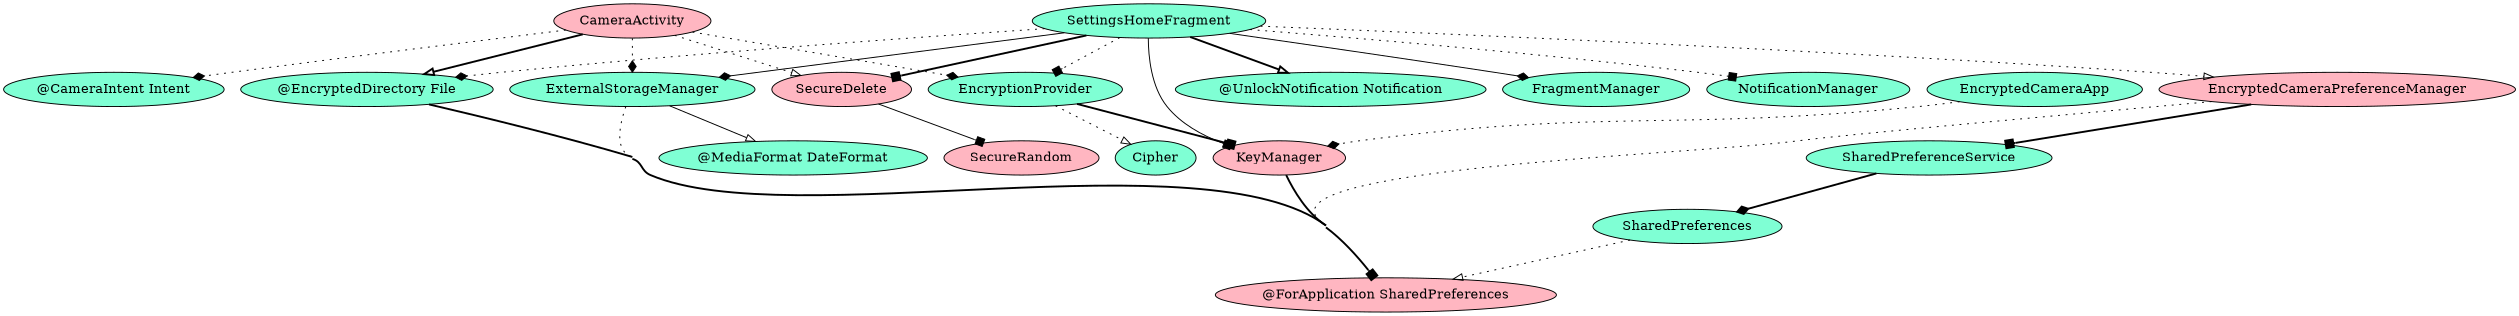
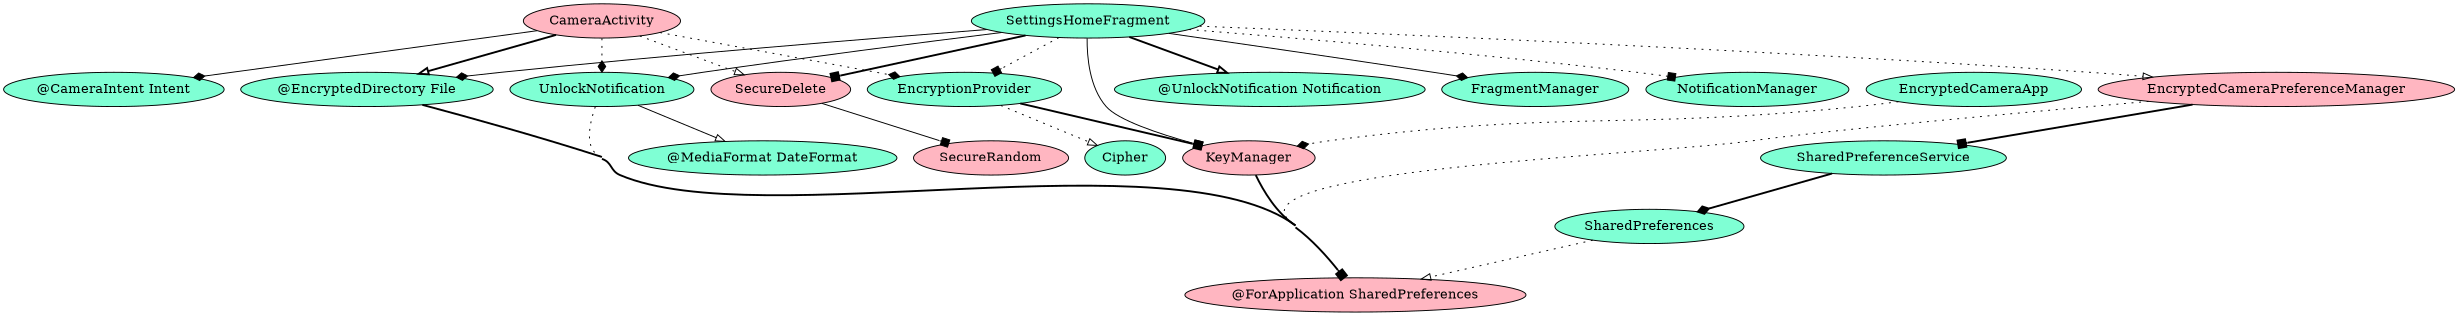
(756, 50) -> (727, 51)
(385, 53) -> (371, 53)
(632, 89) -> (602, 89)
